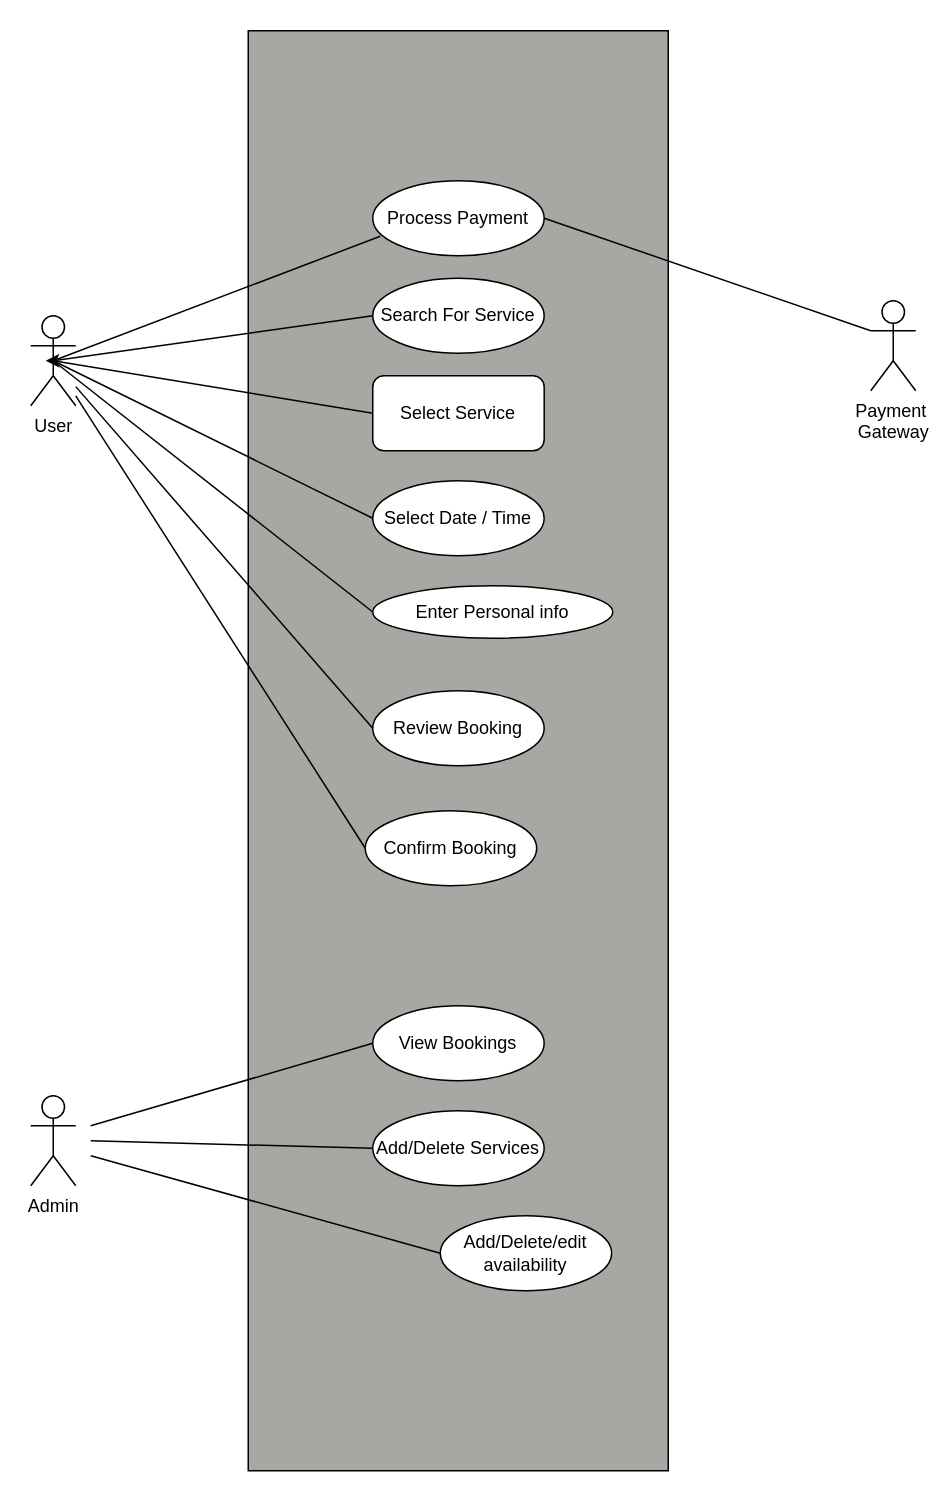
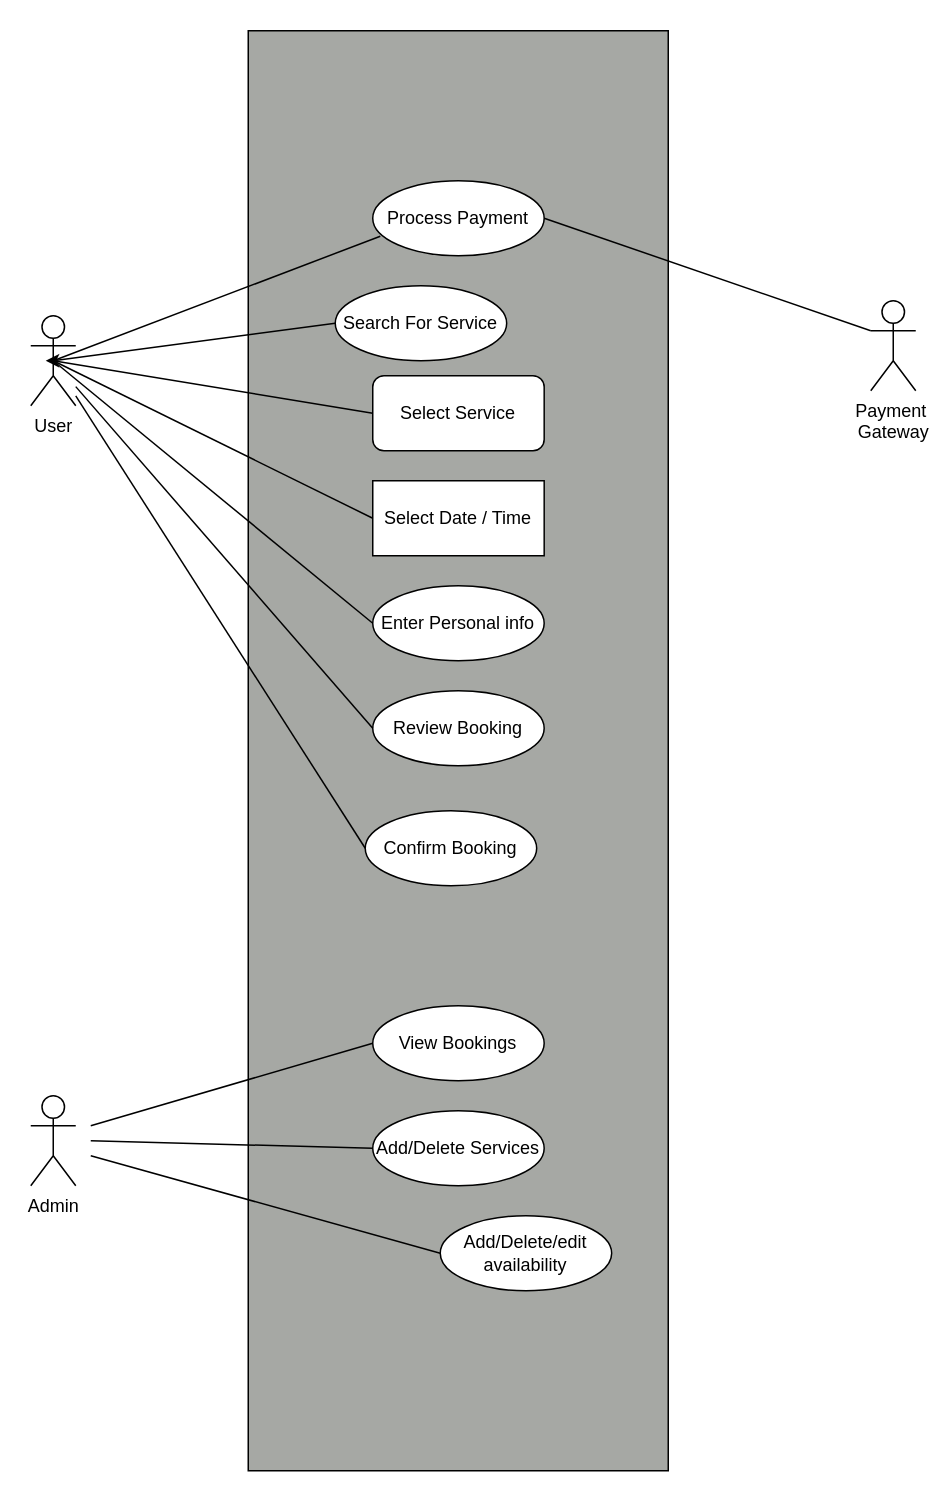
(458, 316) -> (421, 323)
(458, 518) -> (458, 518)
(493, 612) -> (458, 623)
